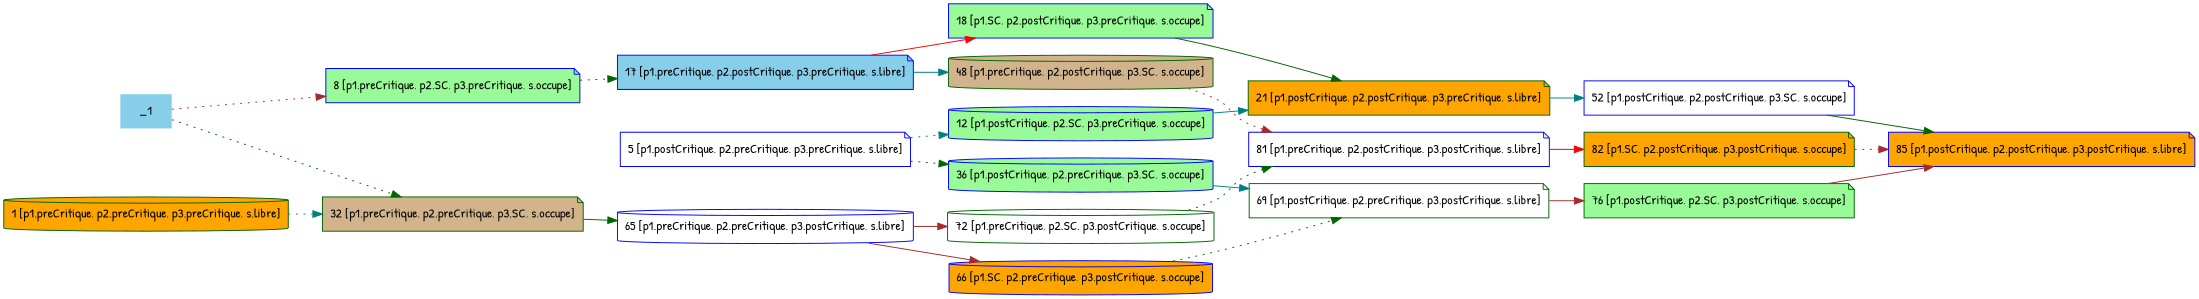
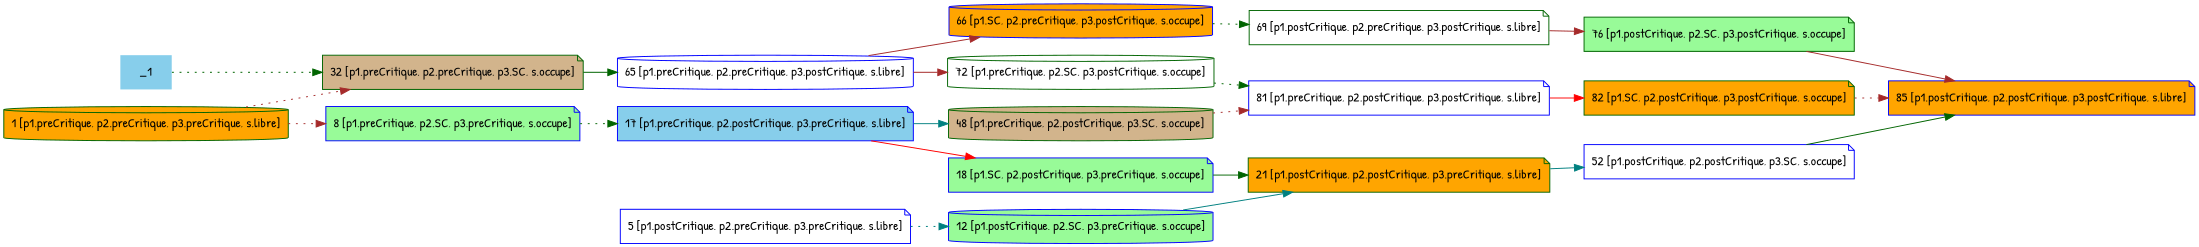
(244, 103) -> (302, 124)
(1081, 175) -> none
(301, 214) -> (293, 99)
